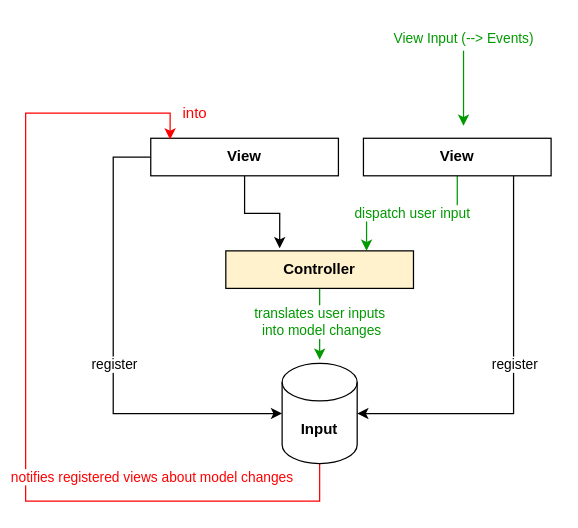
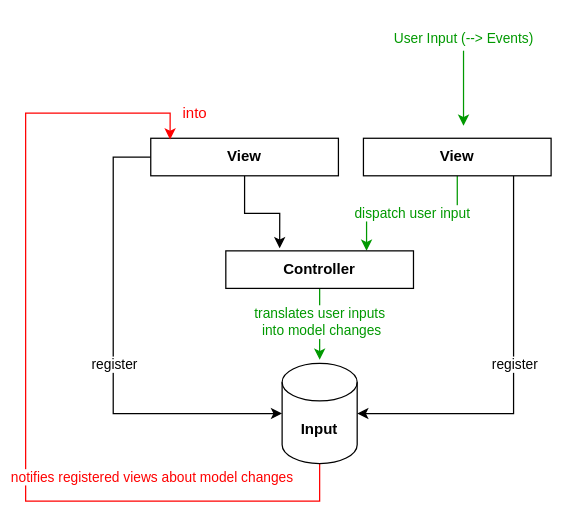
(464, 38) -> (464, 38)
(319, 269) -> (319, 269)
